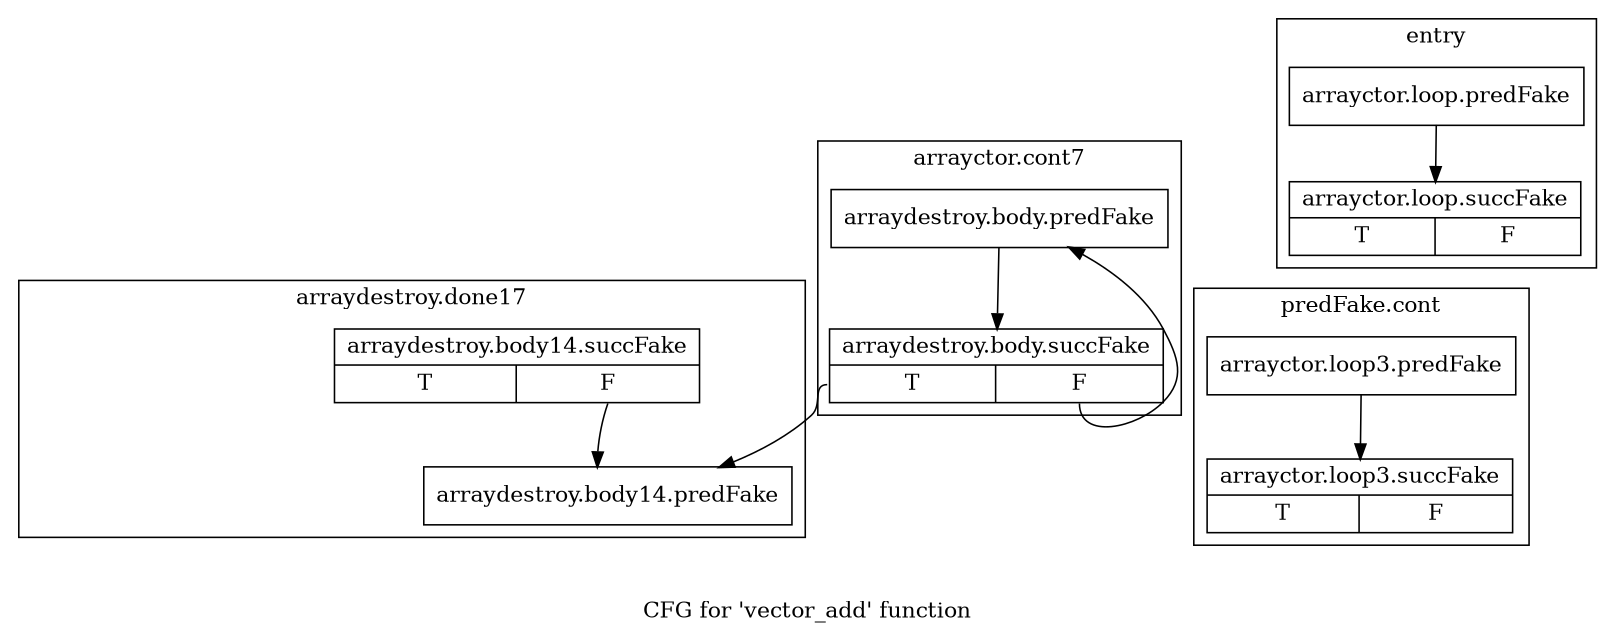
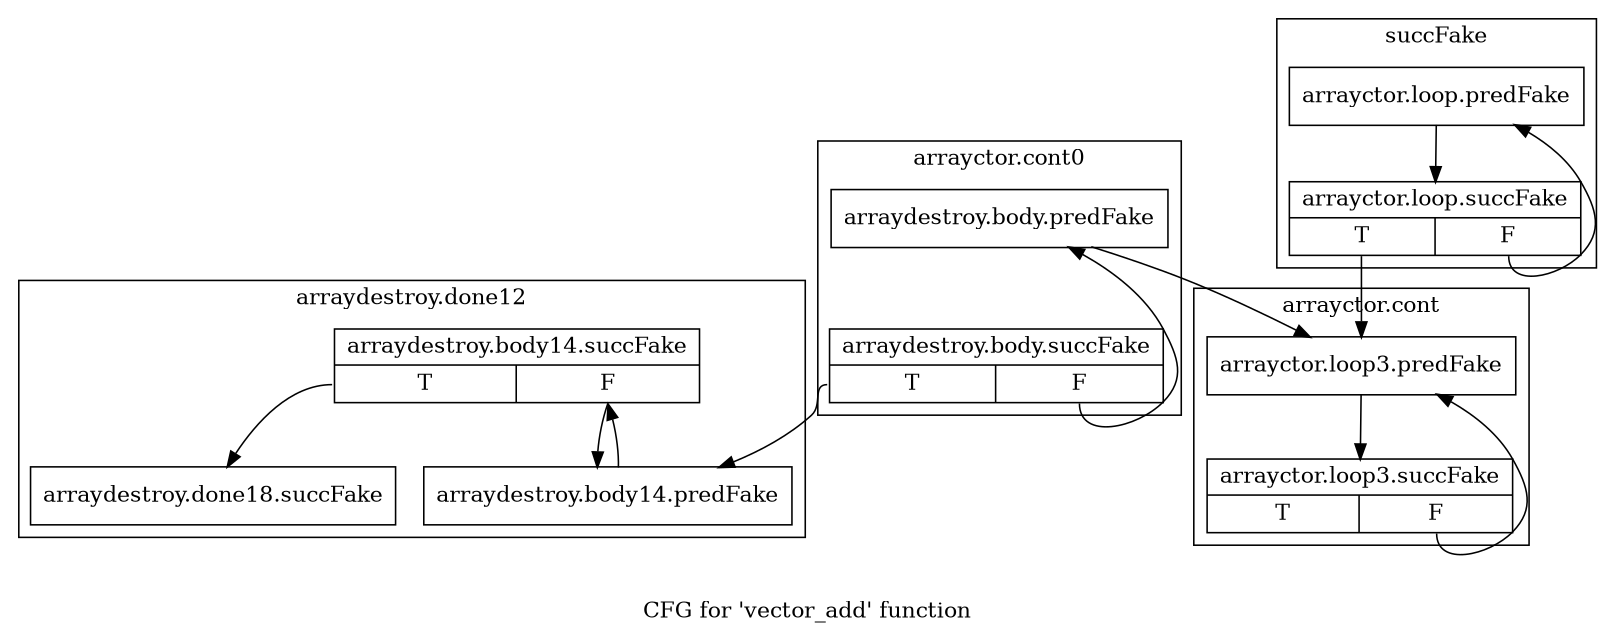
(1437, 37) -> (1437, 37)
(1000, 159) -> (1000, 159)
none -> (1586, 249)
(998, 280) -> (1170, 274)
(412, 298) -> (412, 298)
none -> (1361, 299)
(1361, 306) -> (1361, 306)
none -> (617, 443)
none -> (213, 496)
none -> (1519, 525)
